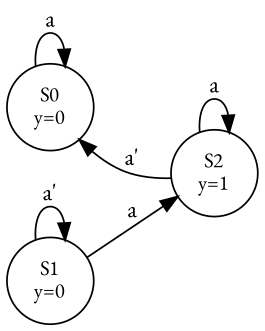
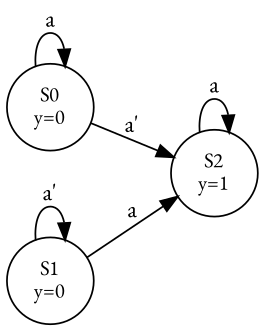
(129, 173) -> (124, 137)
